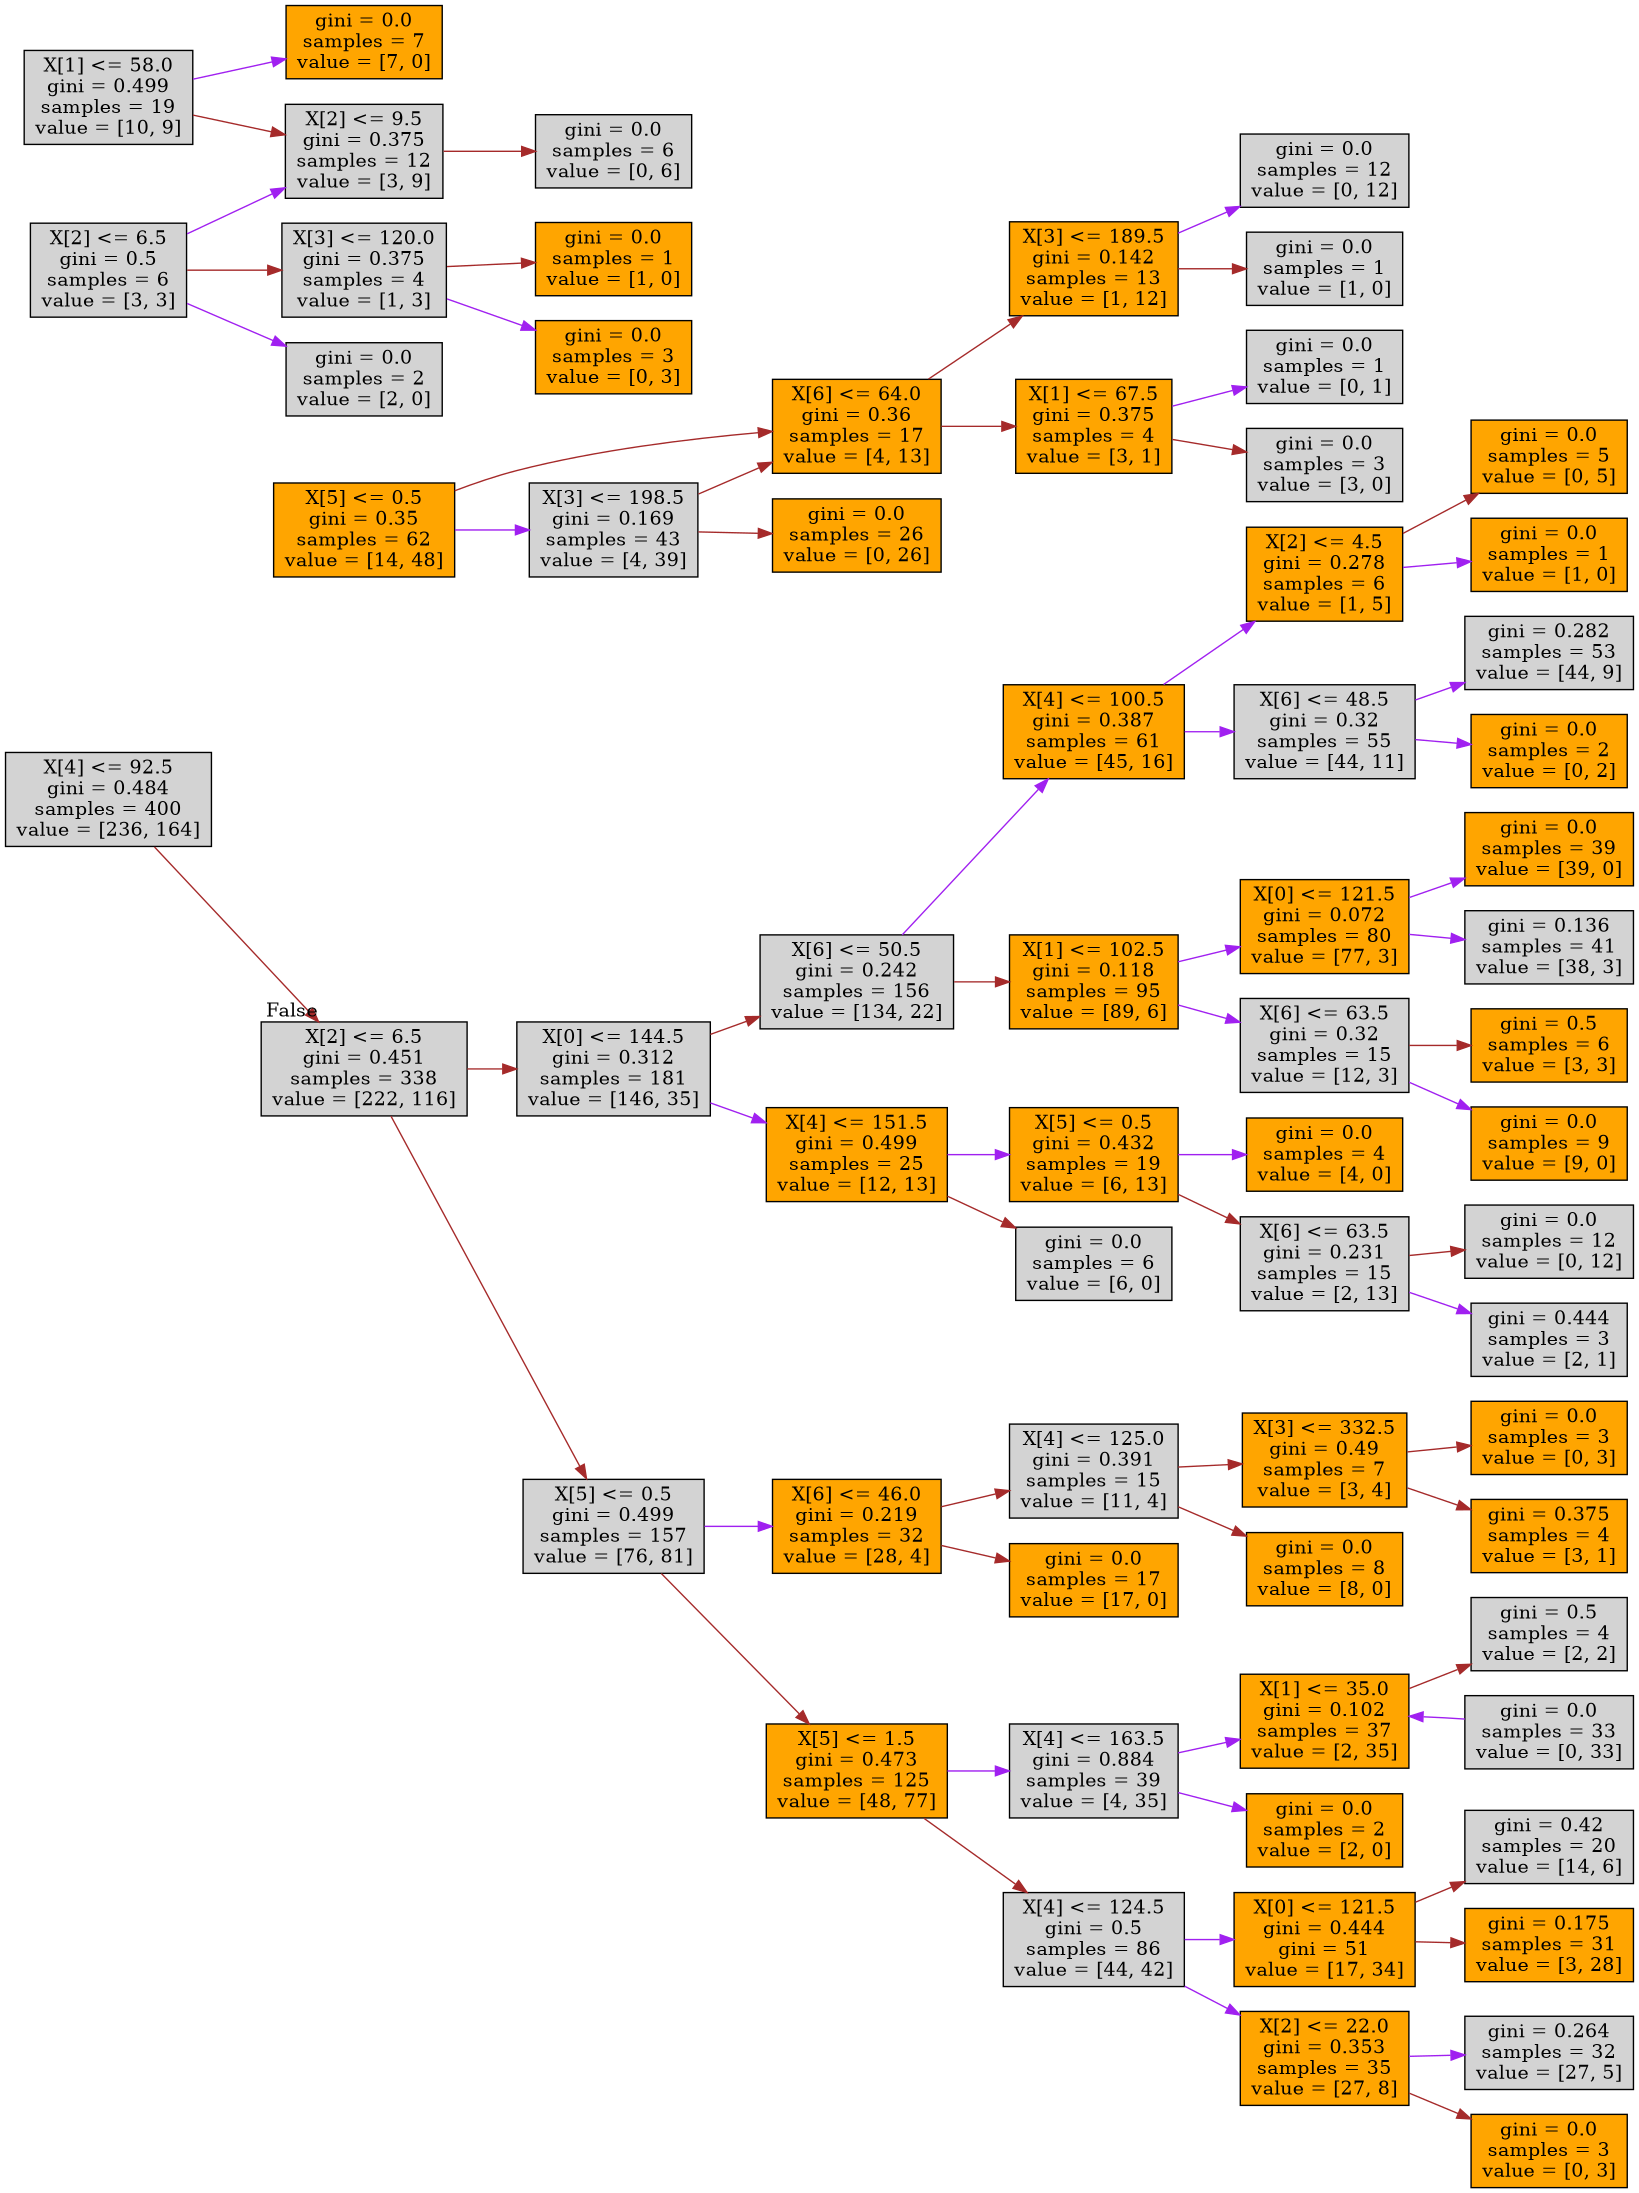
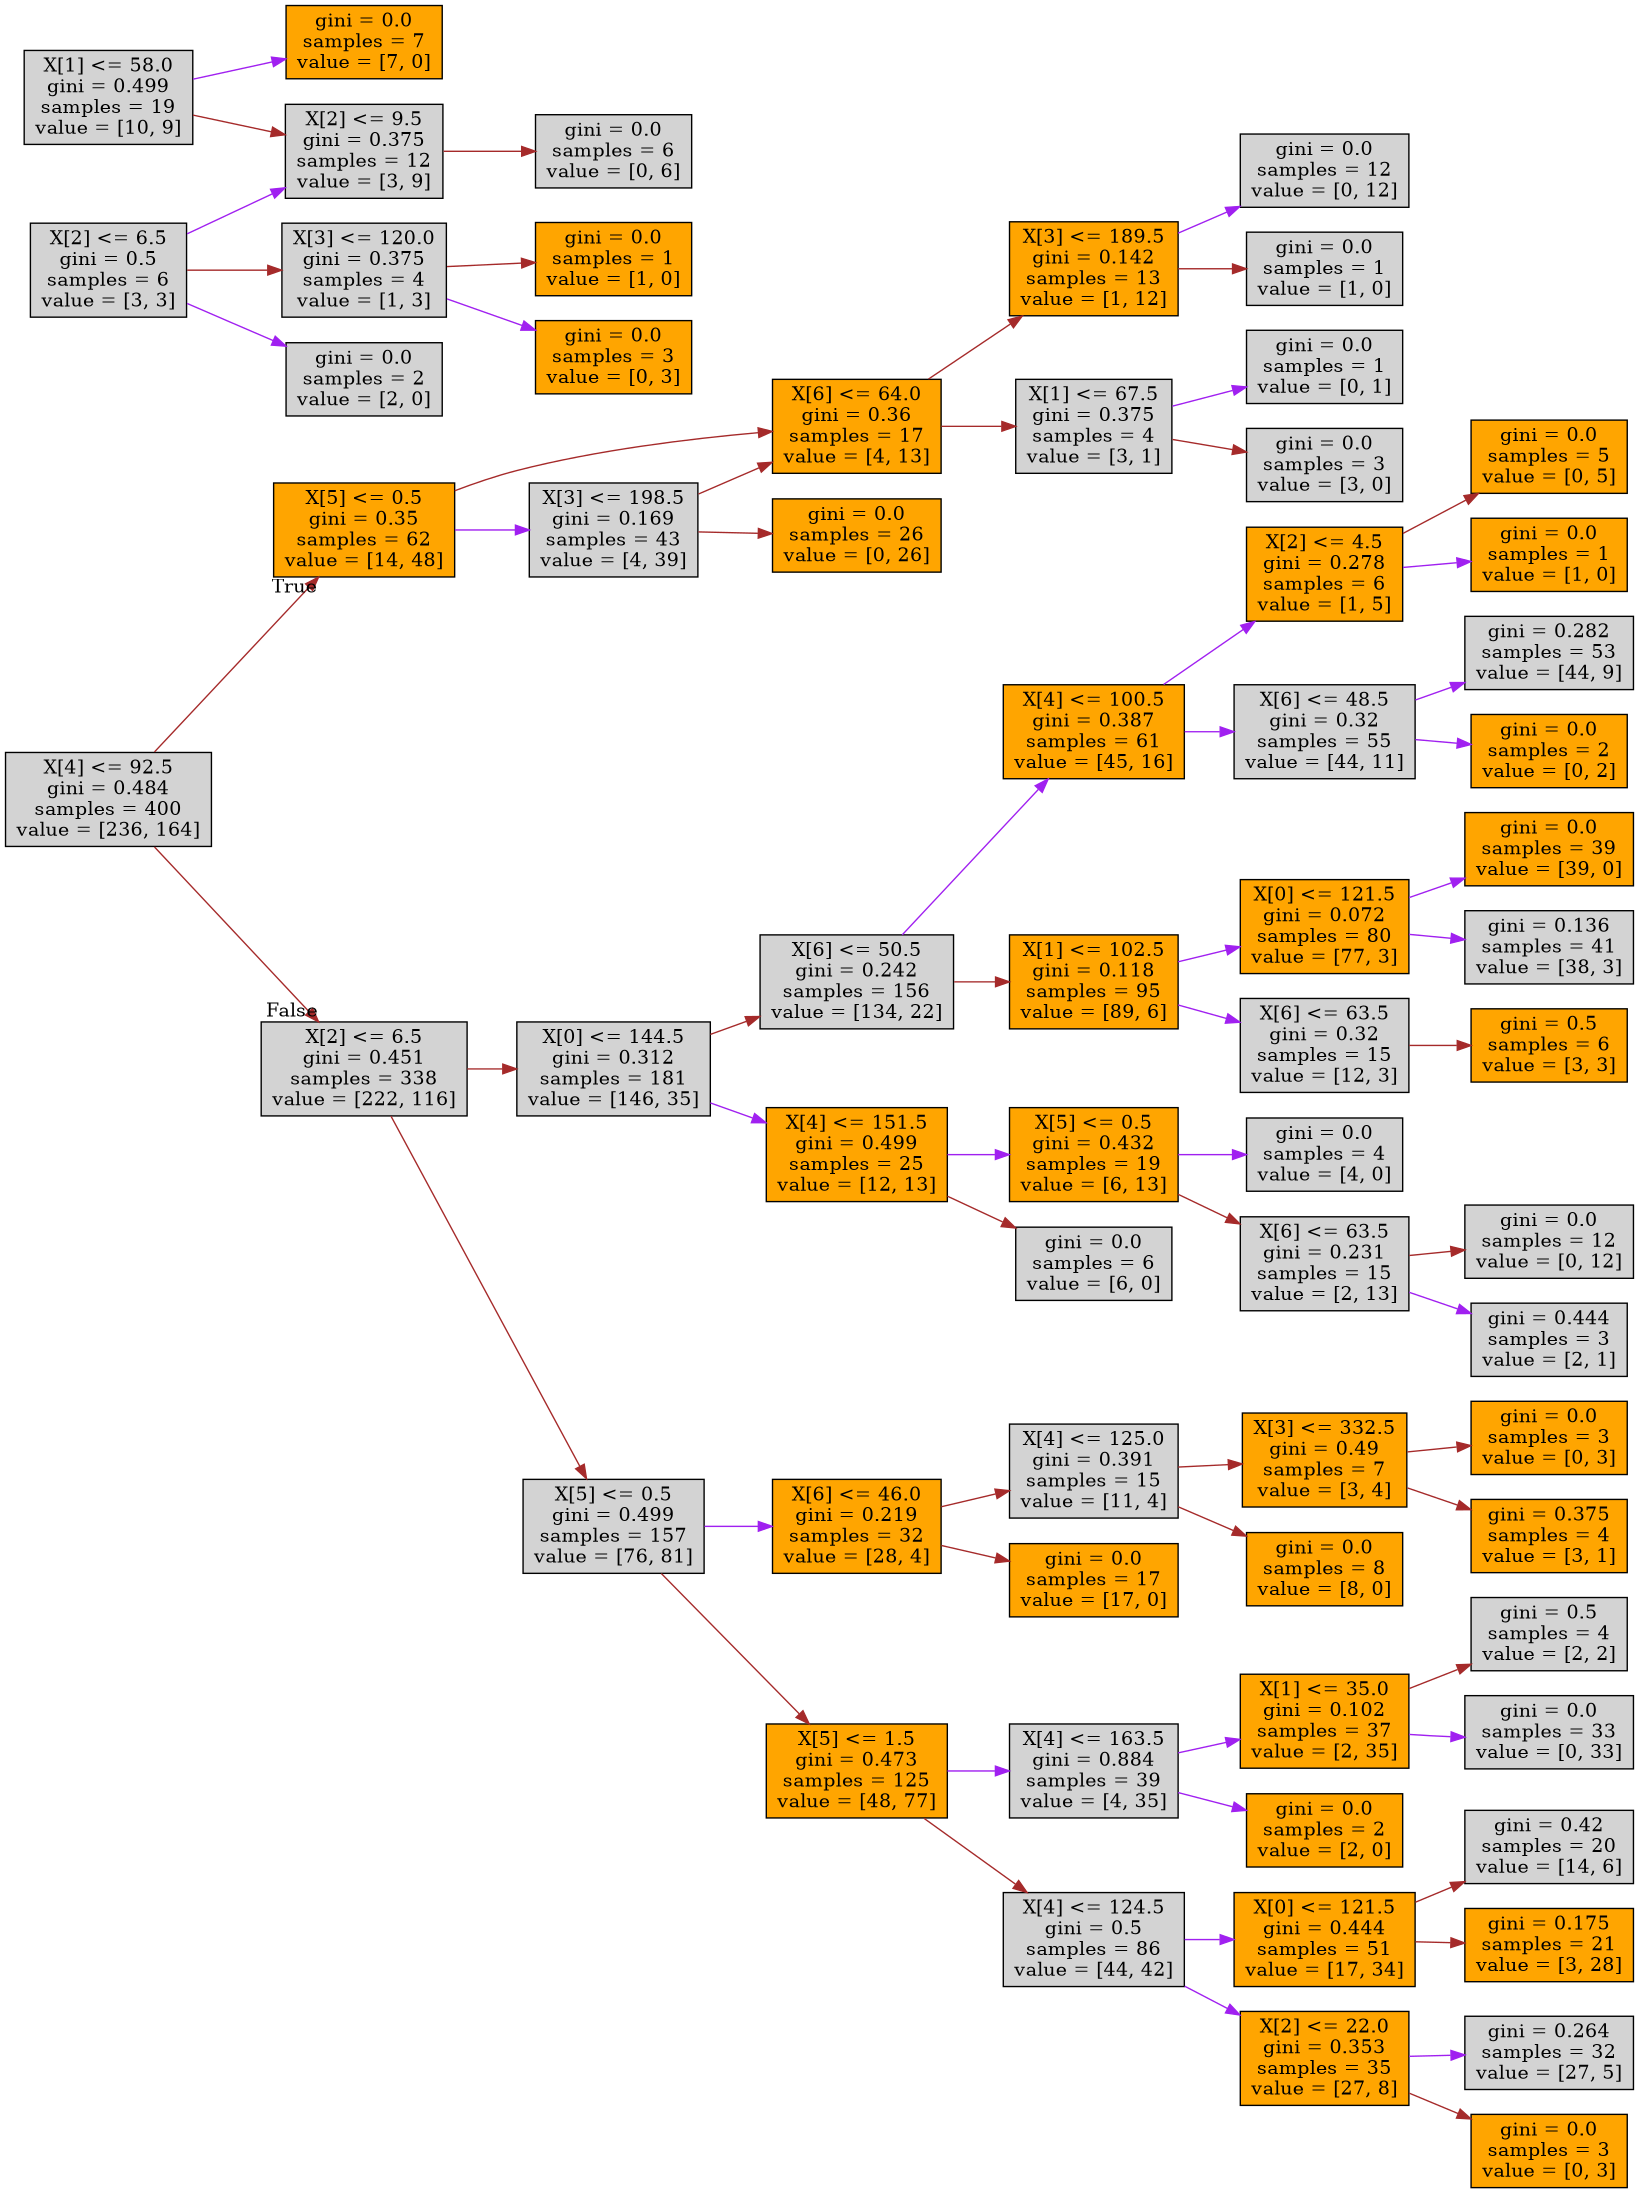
(1094, 426) -> (1094, 426)
none -> (232, 670)
(1549, 1144) -> none
(1325, 1155) -> (1325, 1155)
(1444, 1718) -> (1430, 1736)
(1325, 1940) -> (1325, 1940)
(1549, 1945) -> (1549, 1945)
